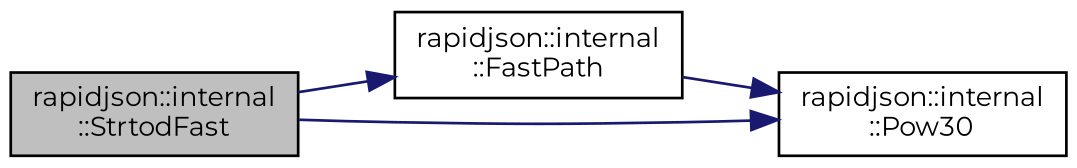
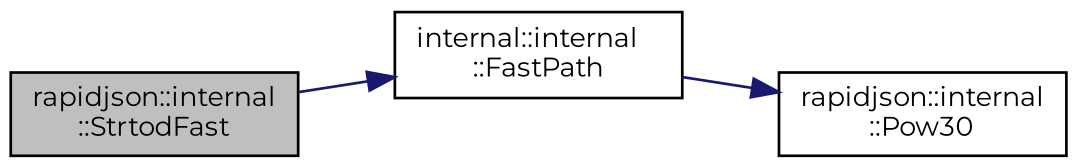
(539, 55) -> (539, 55)
(525, 124) -> none
